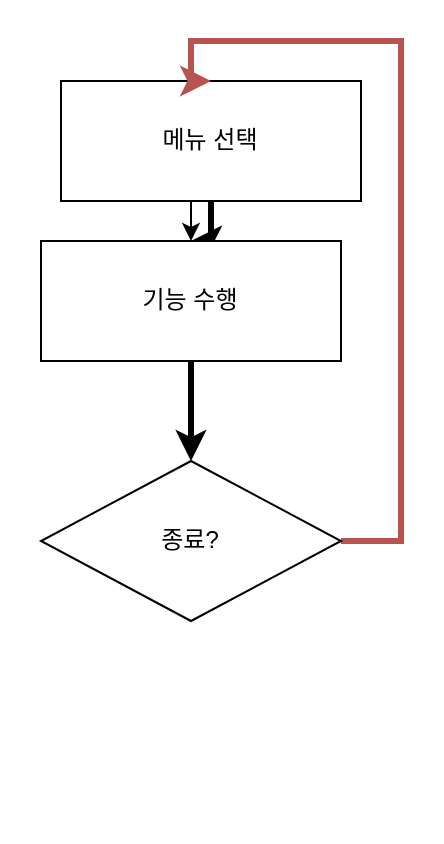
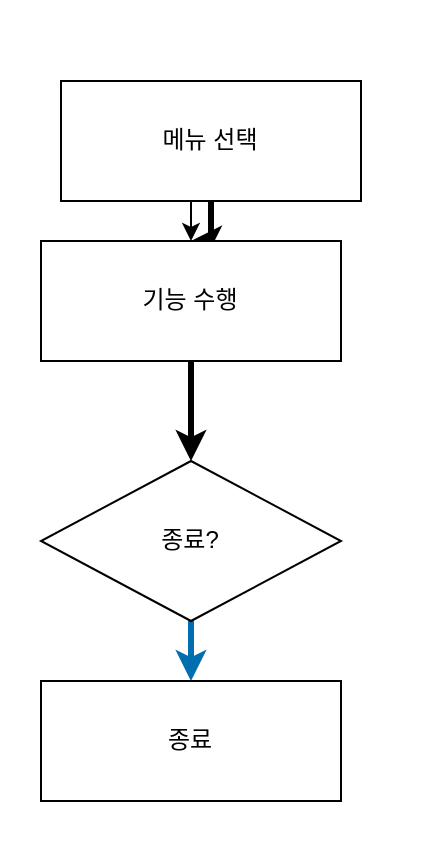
(401, 196) -> none
none -> (191, 660)
none -> (191, 741)
